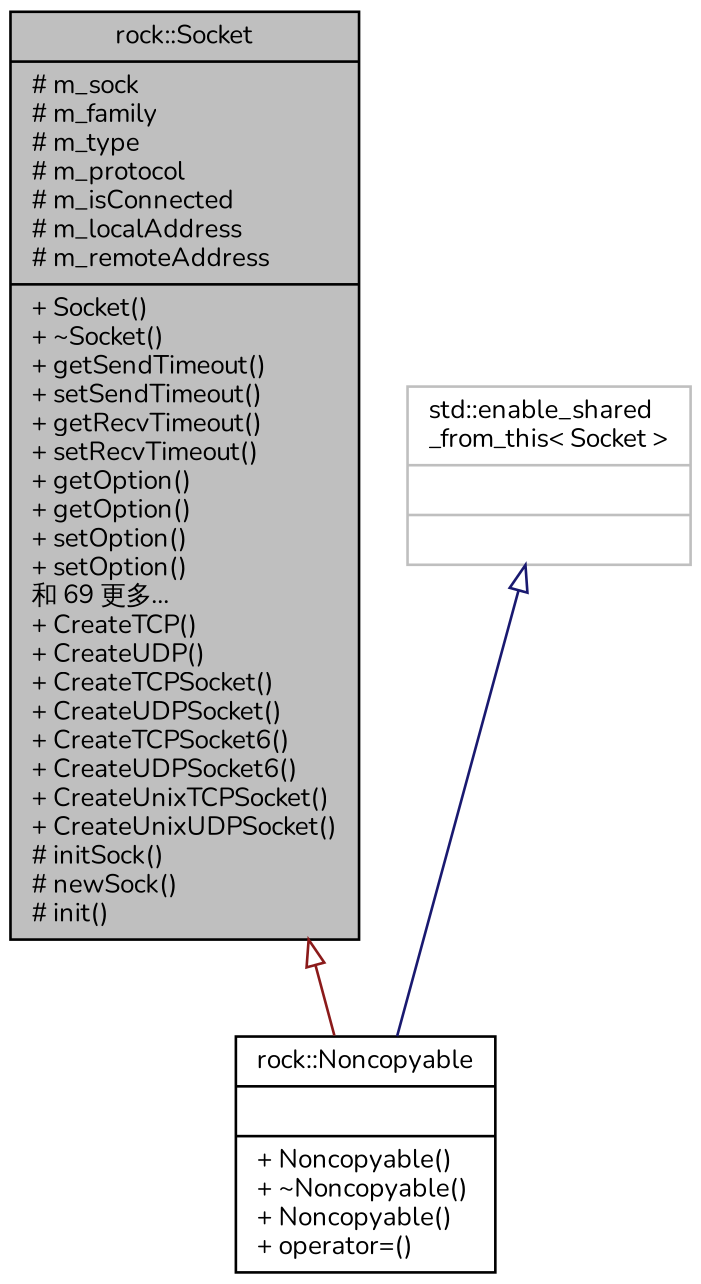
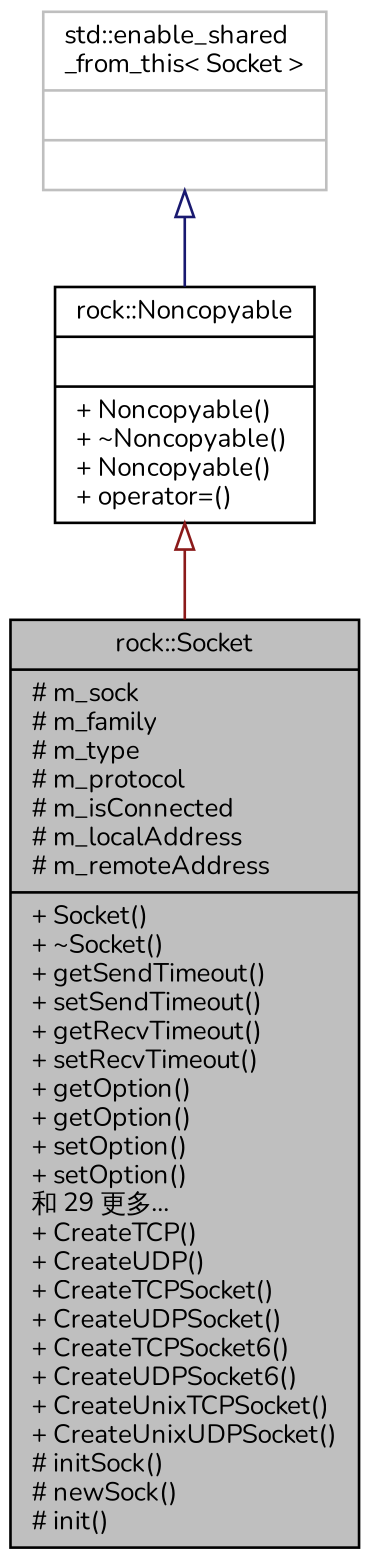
(101, 596) -> (101, 1204)
(325, 1000) -> (185, 585)
